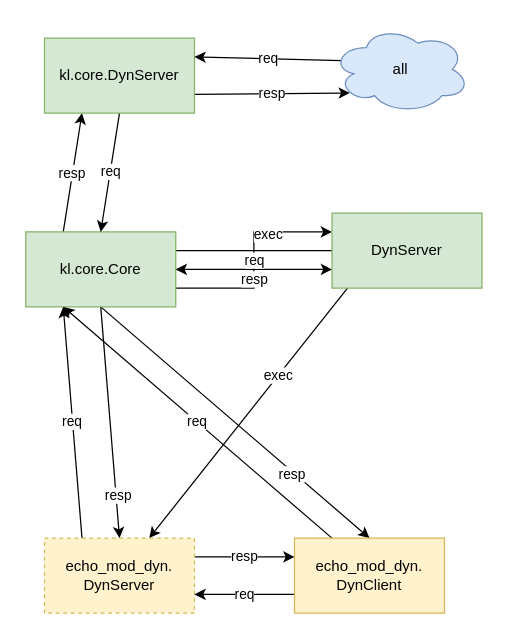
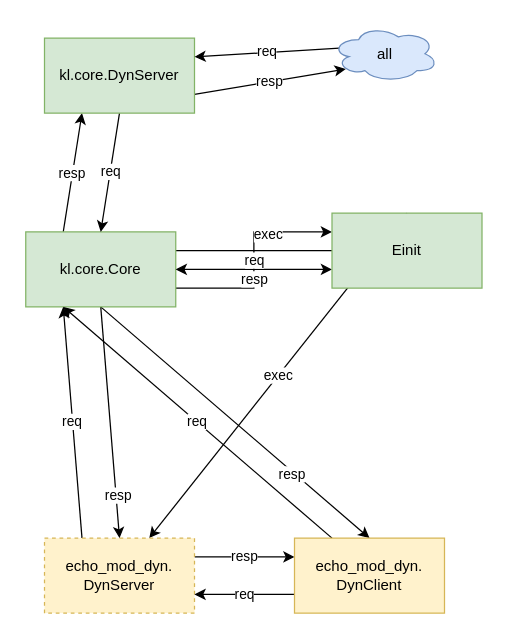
(401, 69) -> (385, 54)
(407, 251) -> (407, 251)
